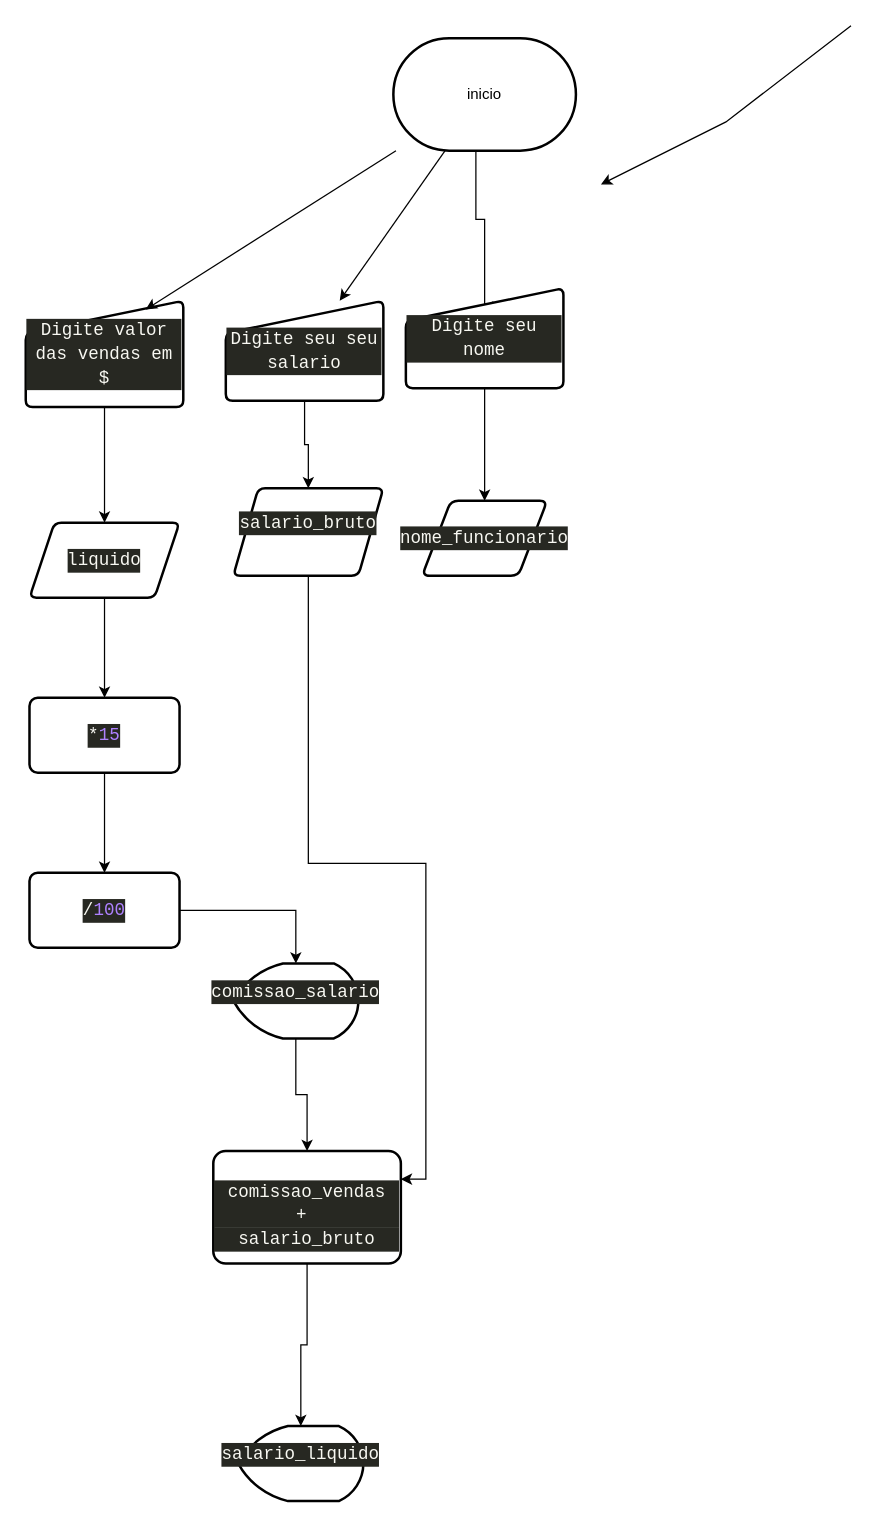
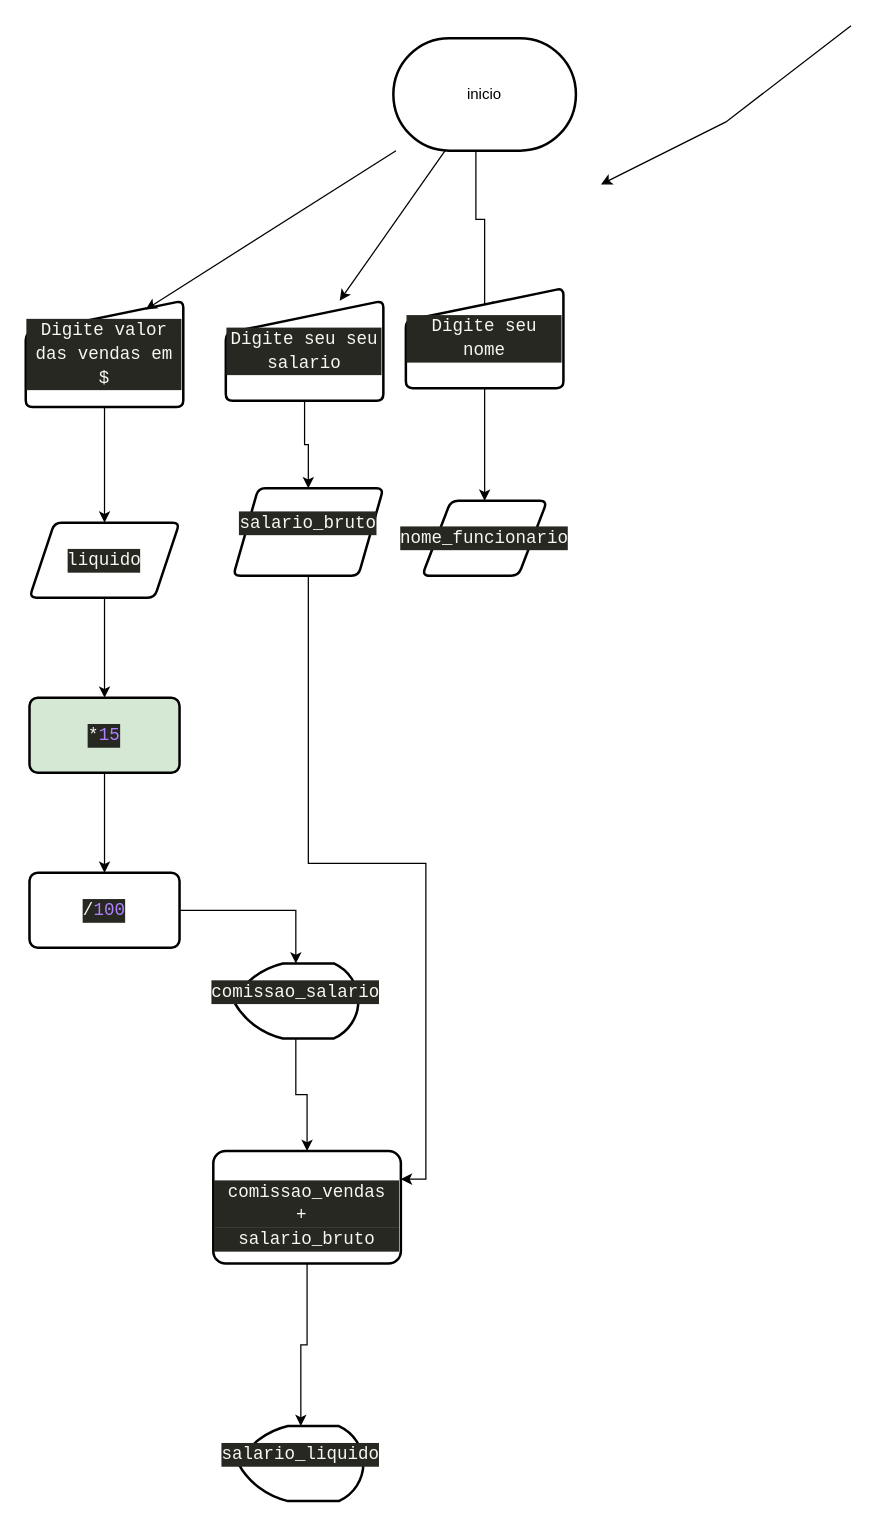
(104, 735) -> (104, 735)
